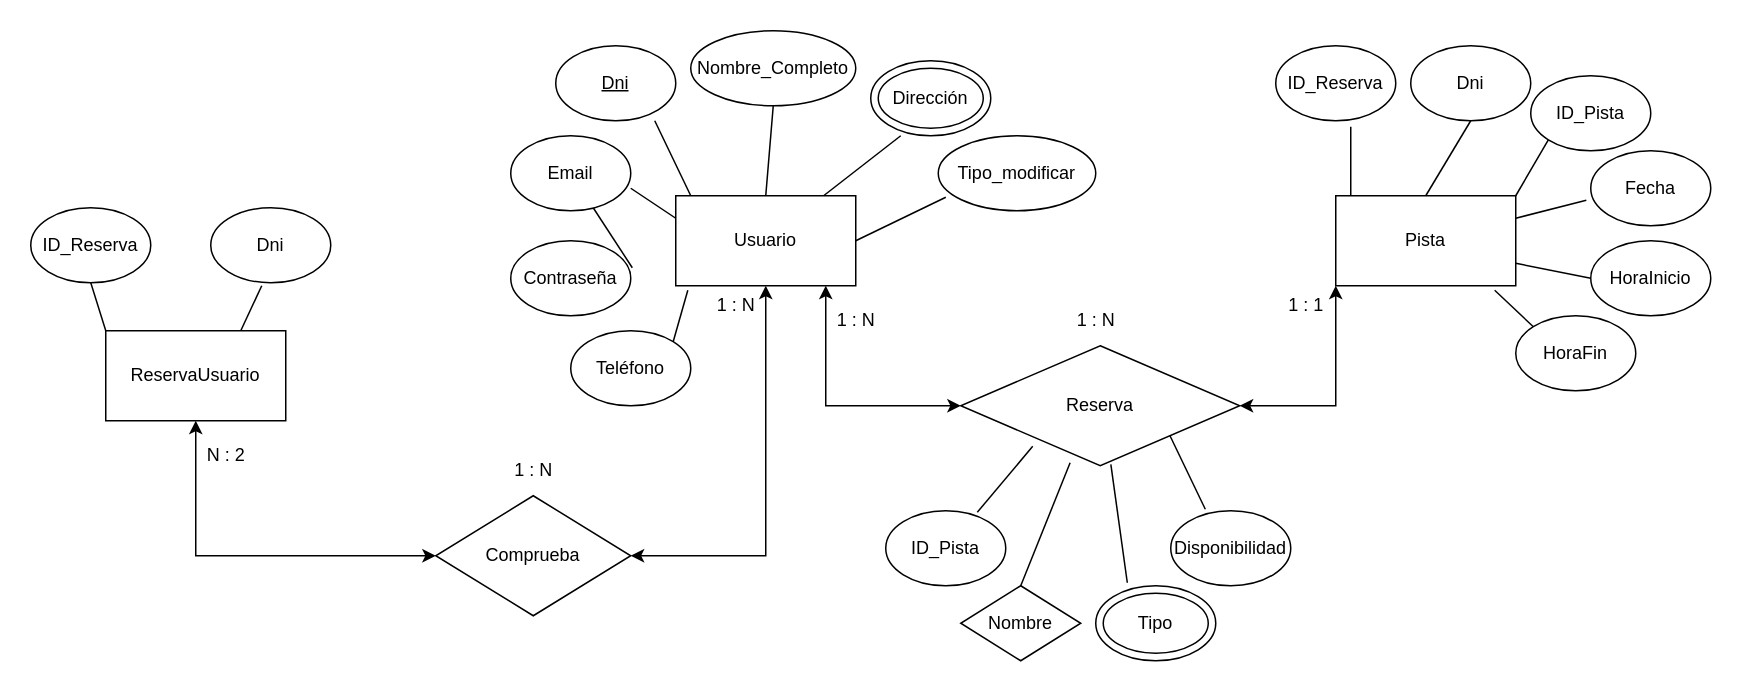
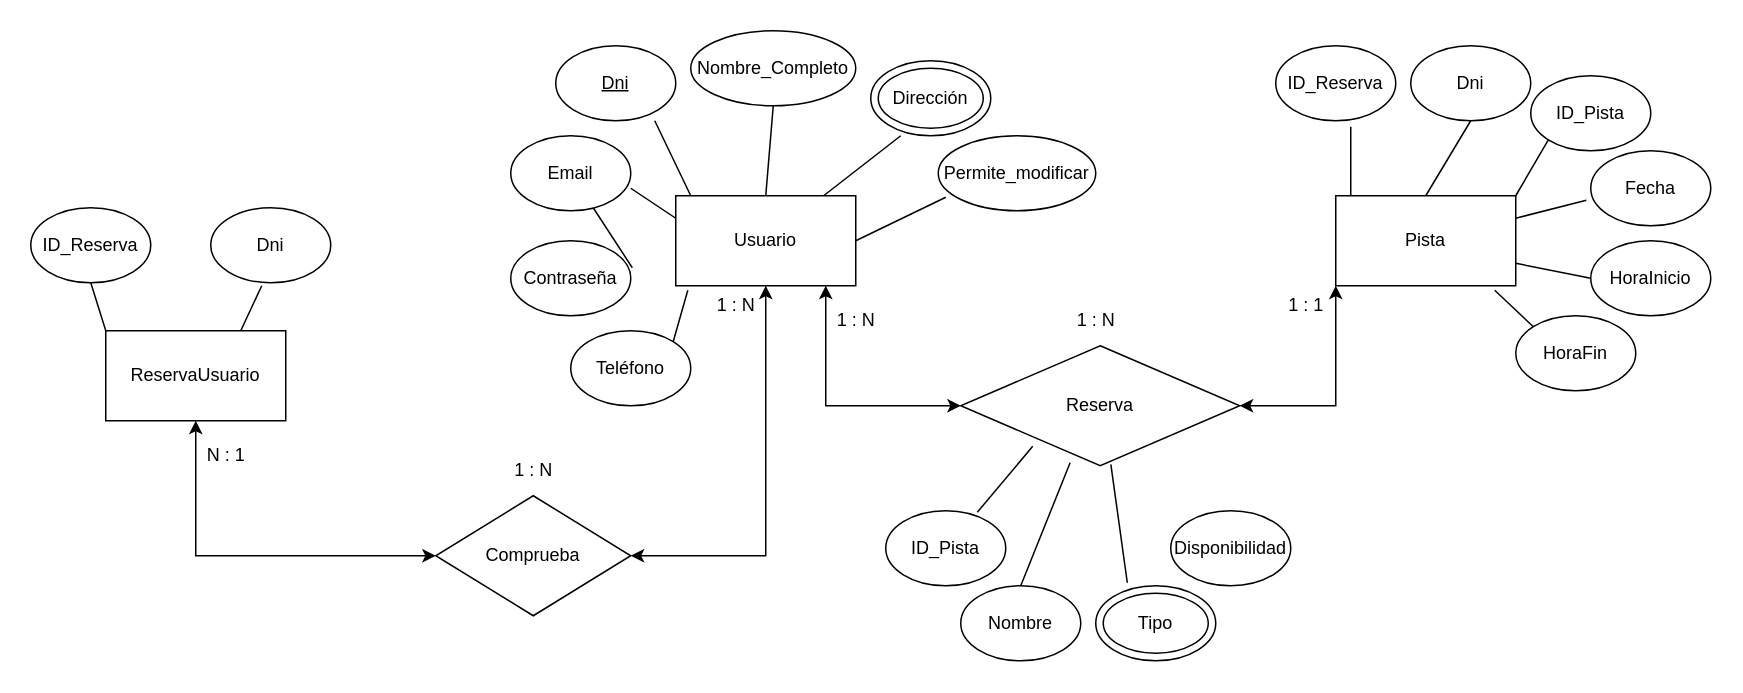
(1017, 173) -> (1017, 173)
(227, 455) -> (227, 455)
(1188, 473) -> none
(1021, 623) -> (1021, 623)
